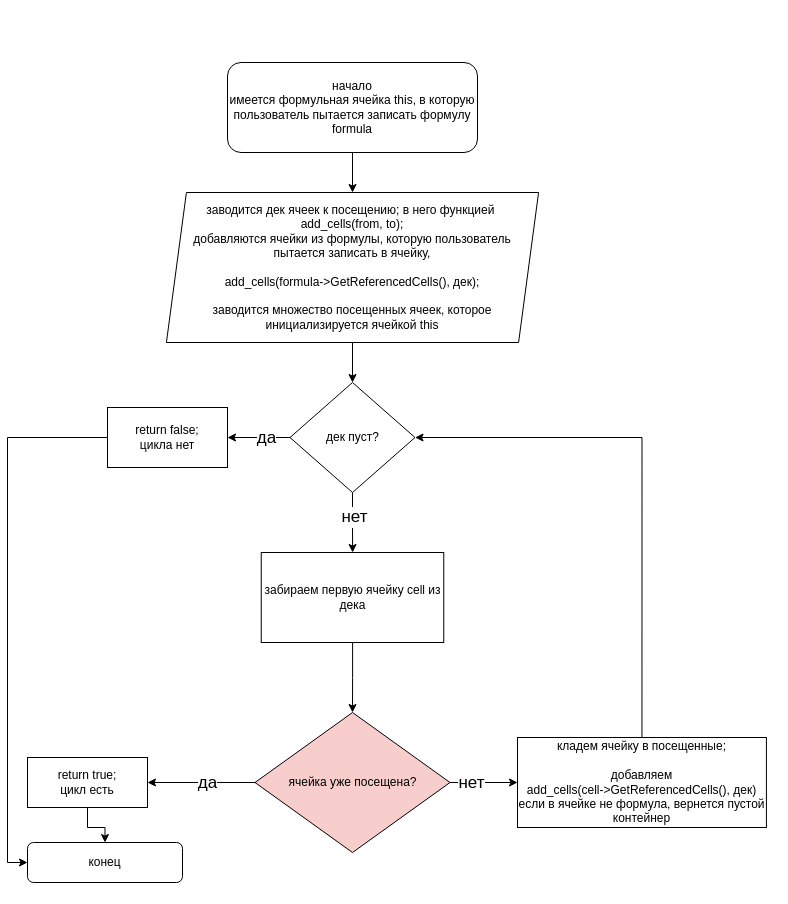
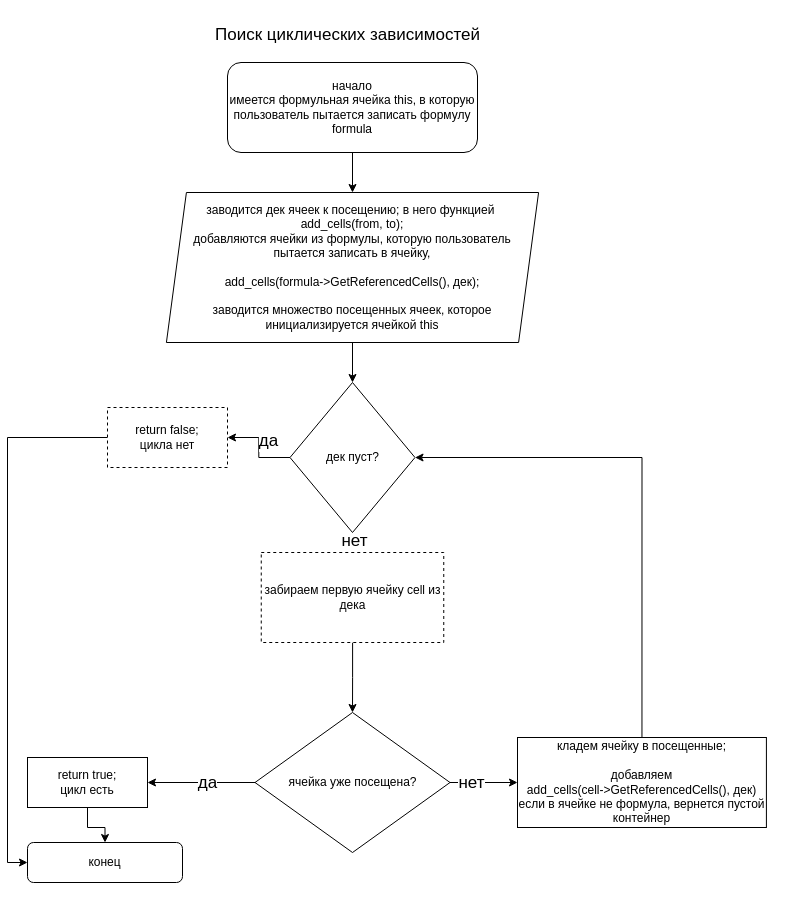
none -> (348, 36)
(168, 438) -> (168, 438)
(353, 438) -> (353, 458)
(353, 598) -> (353, 598)
(353, 783) -> (353, 783)
